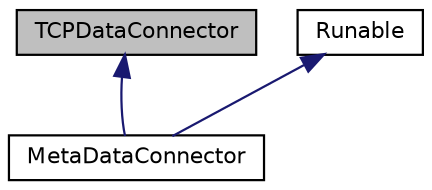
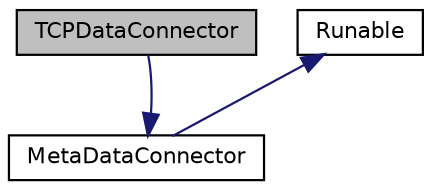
(122, 107) -> (151, 84)
